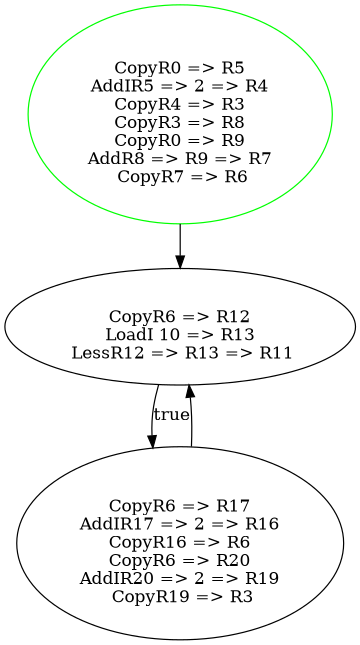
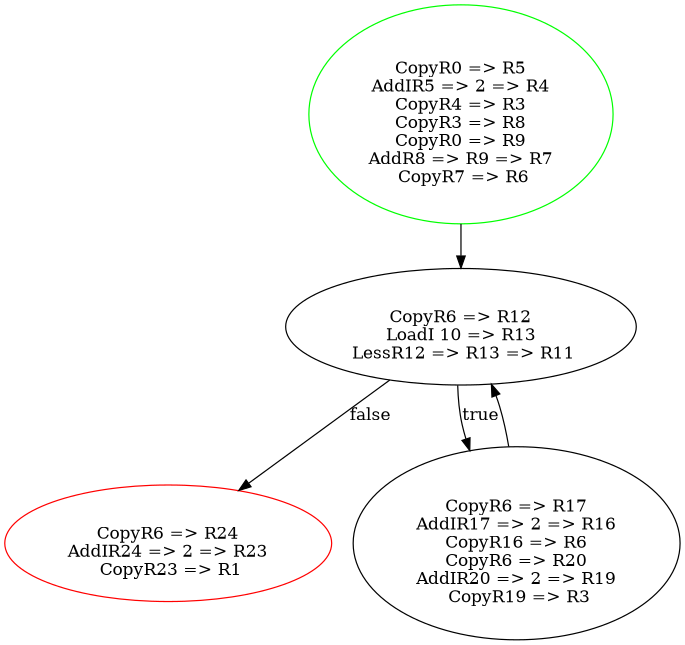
none -> (168, 543)
